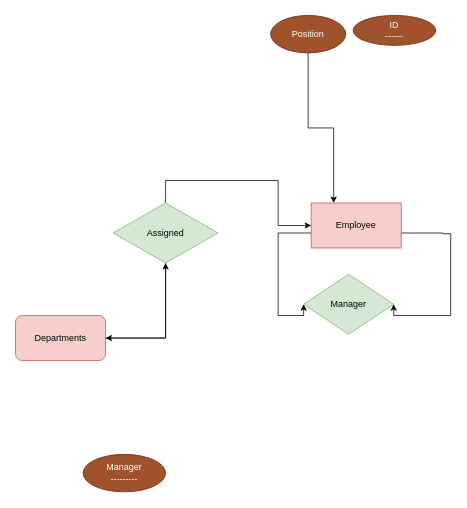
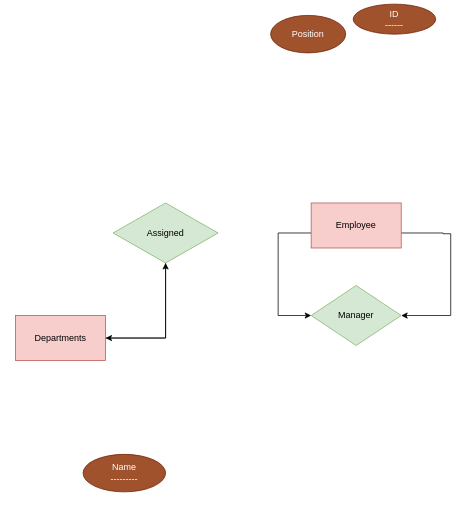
(394, 30) -> (394, 19)
(333, 162) -> none
(212, 180) -> none
(348, 304) -> (356, 315)
(60, 338) -> (60, 338)
(124, 473) -> (124, 473)
